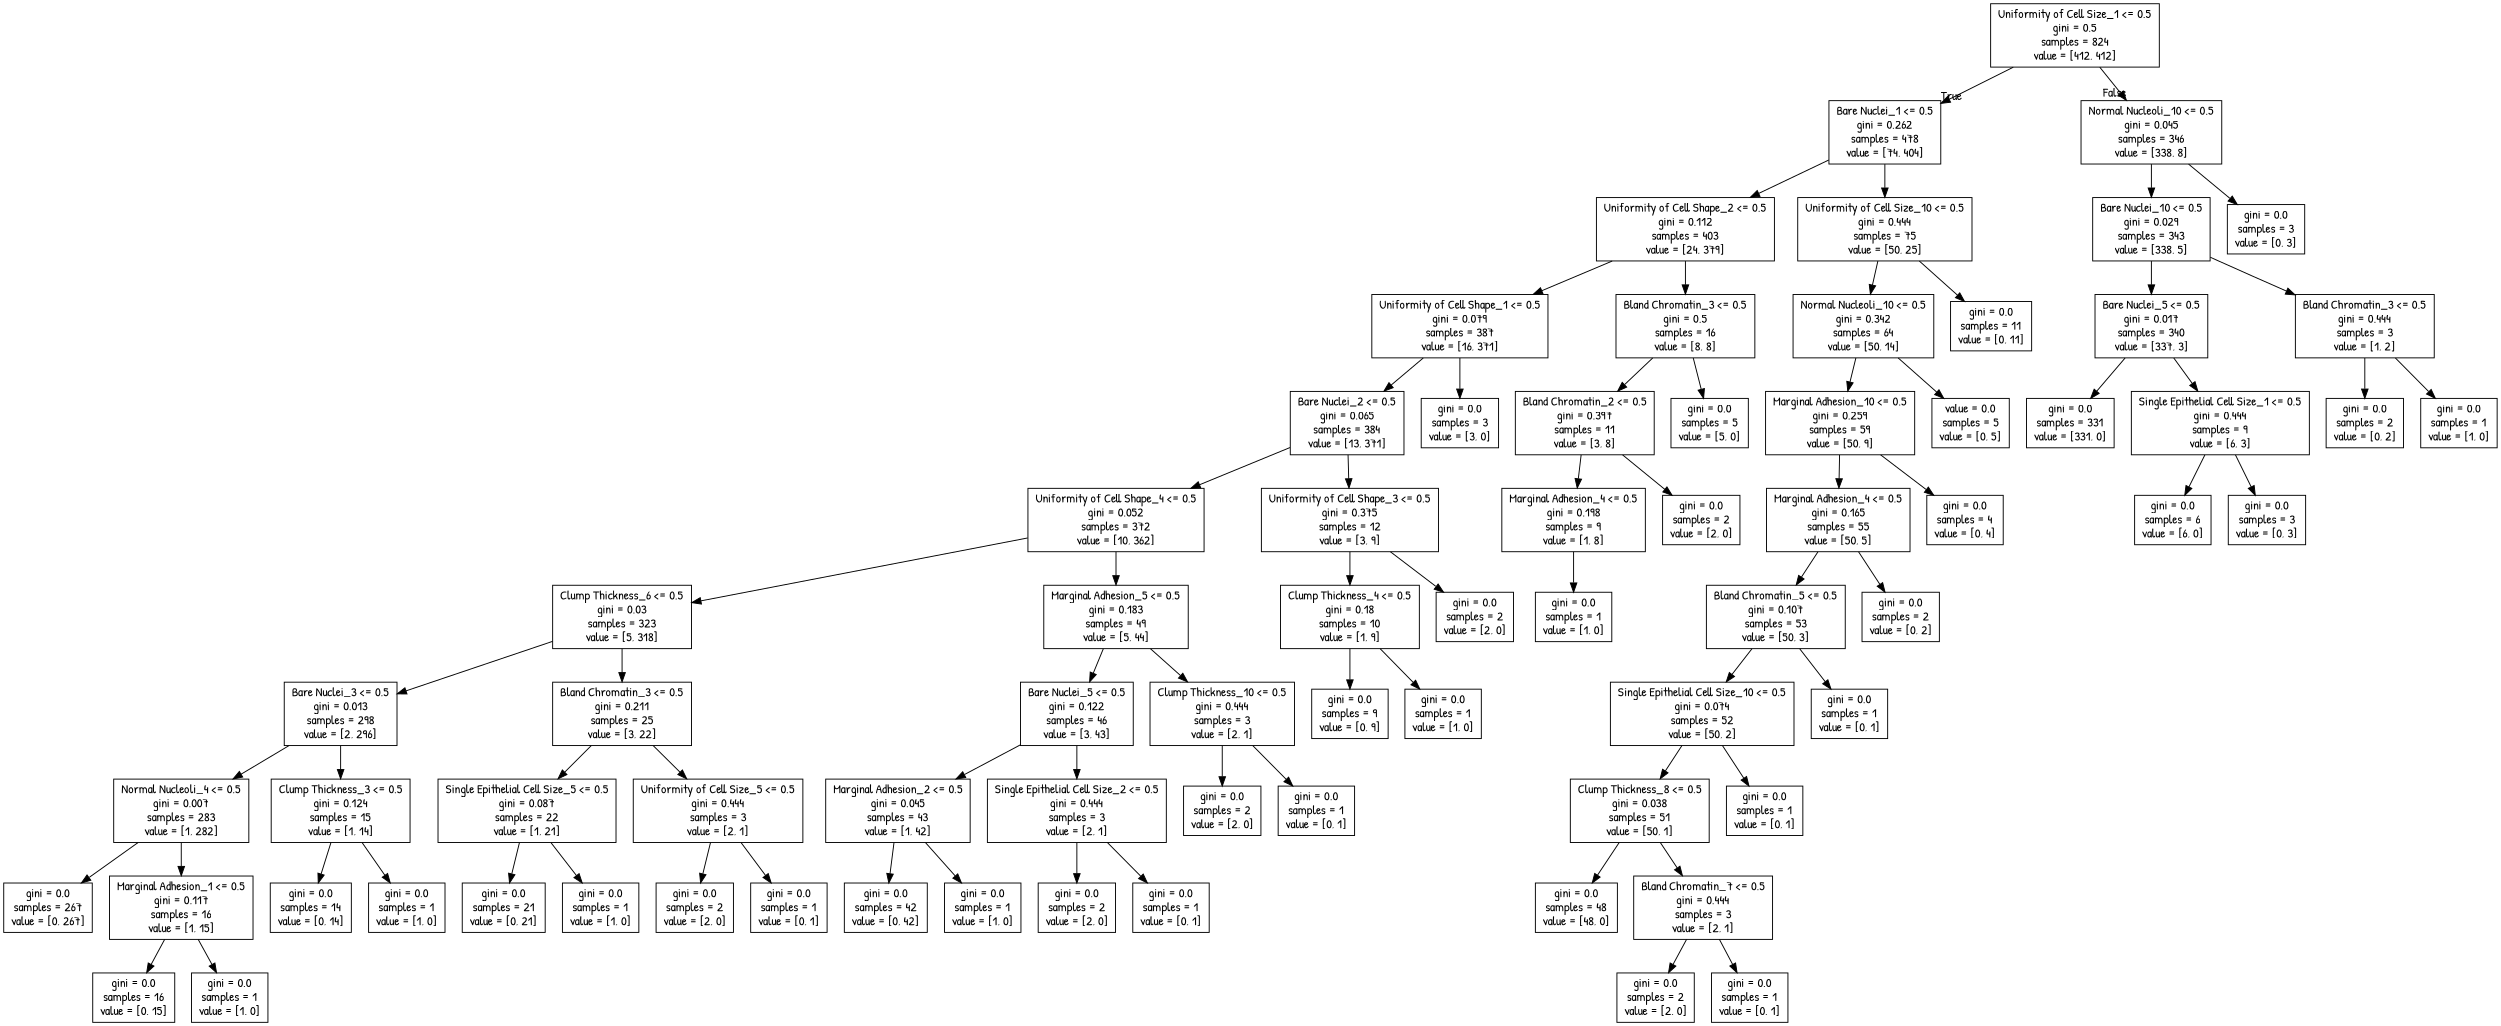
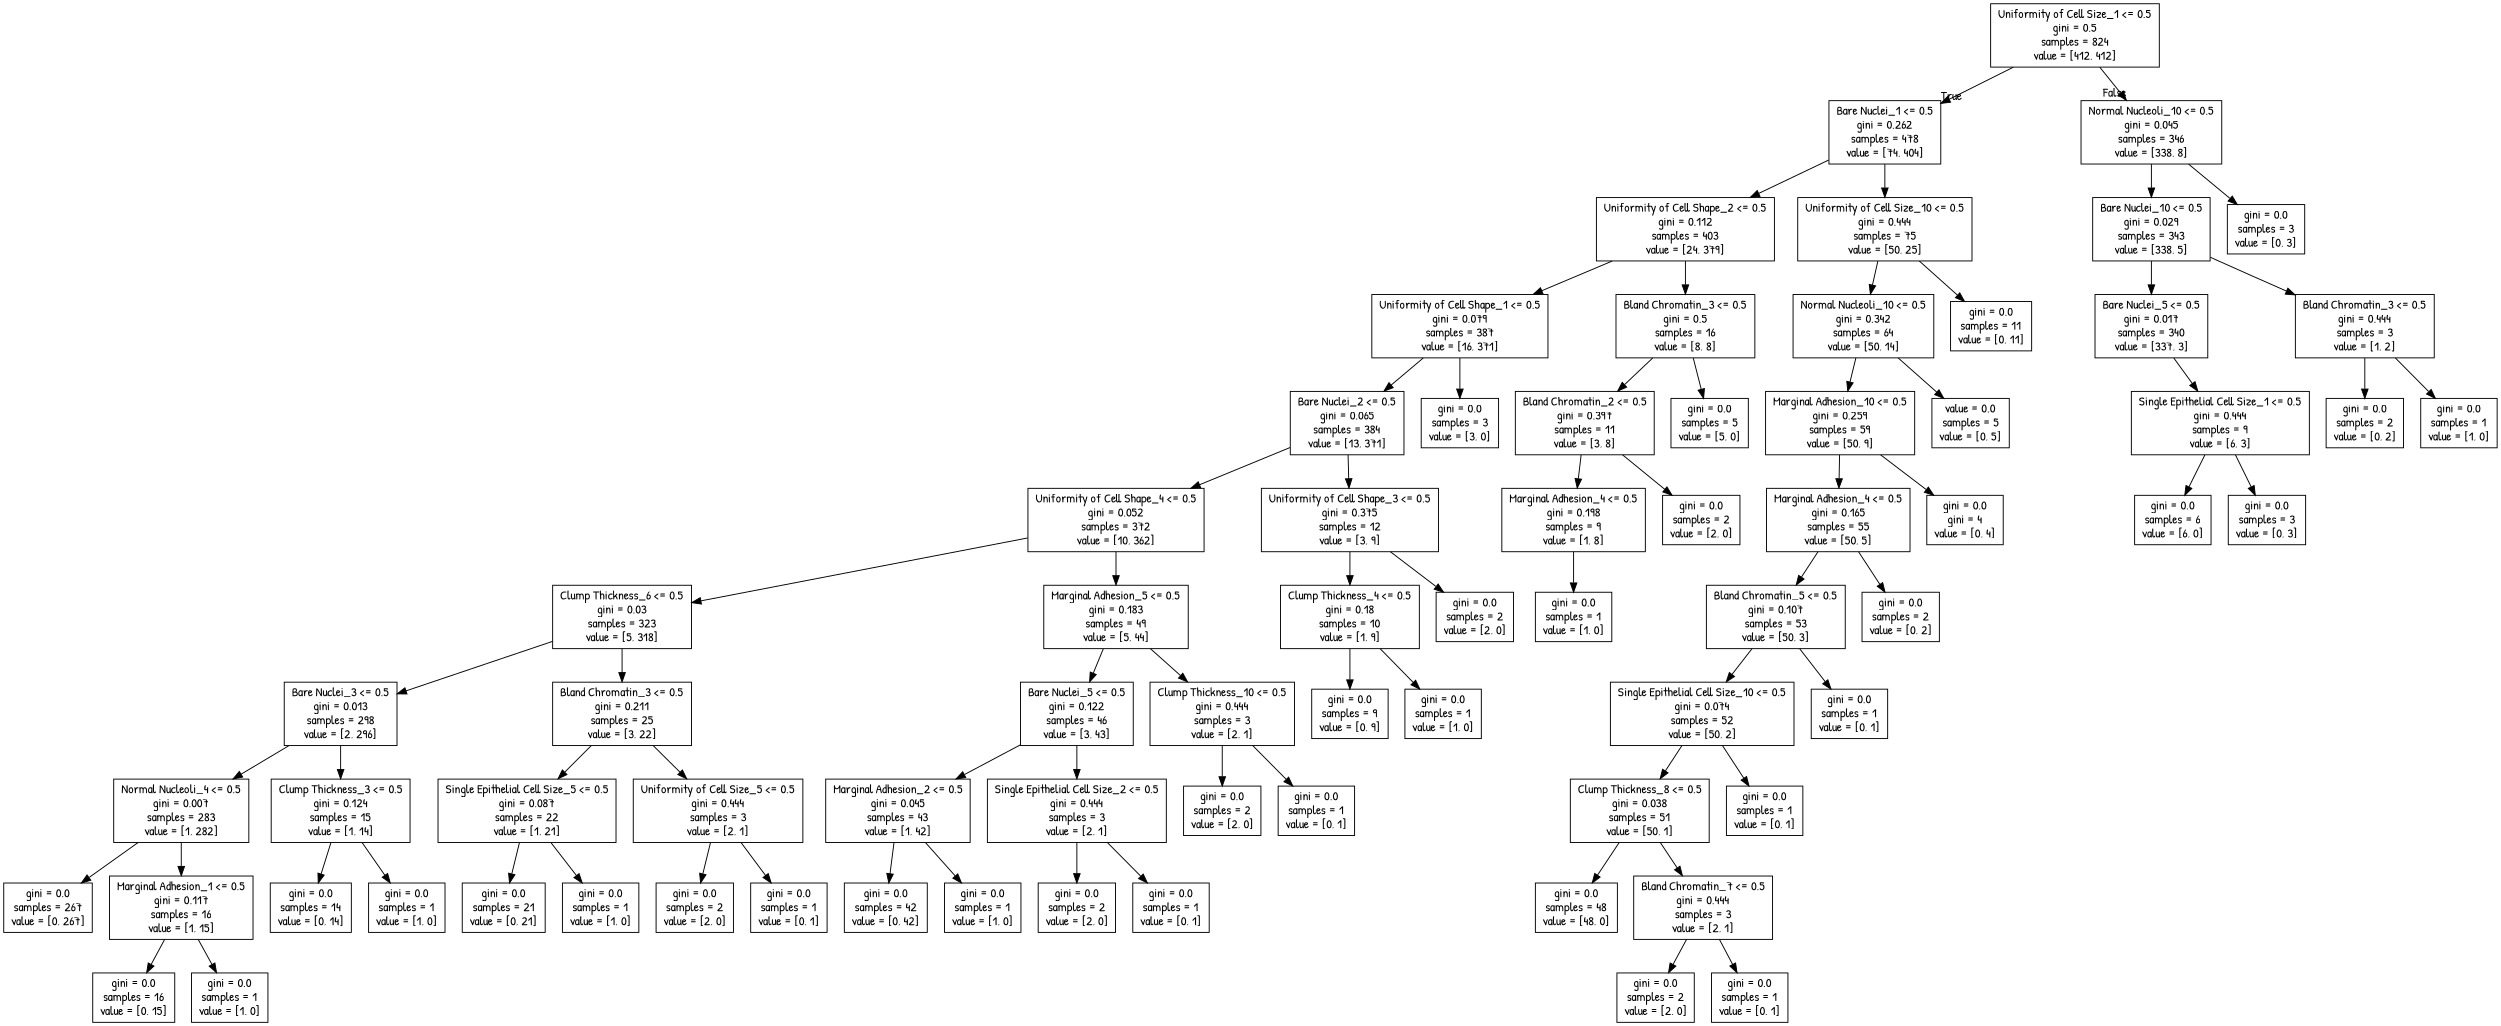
(2070, 423) -> none
(1965, 520) -> (1965, 520)
